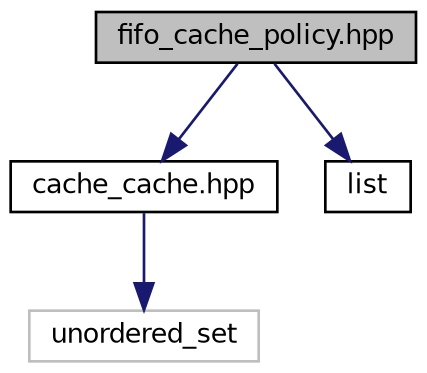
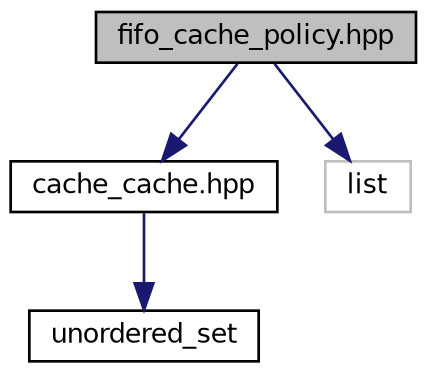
(368, 187) -> (368, 187)
(144, 336) -> (144, 336)
